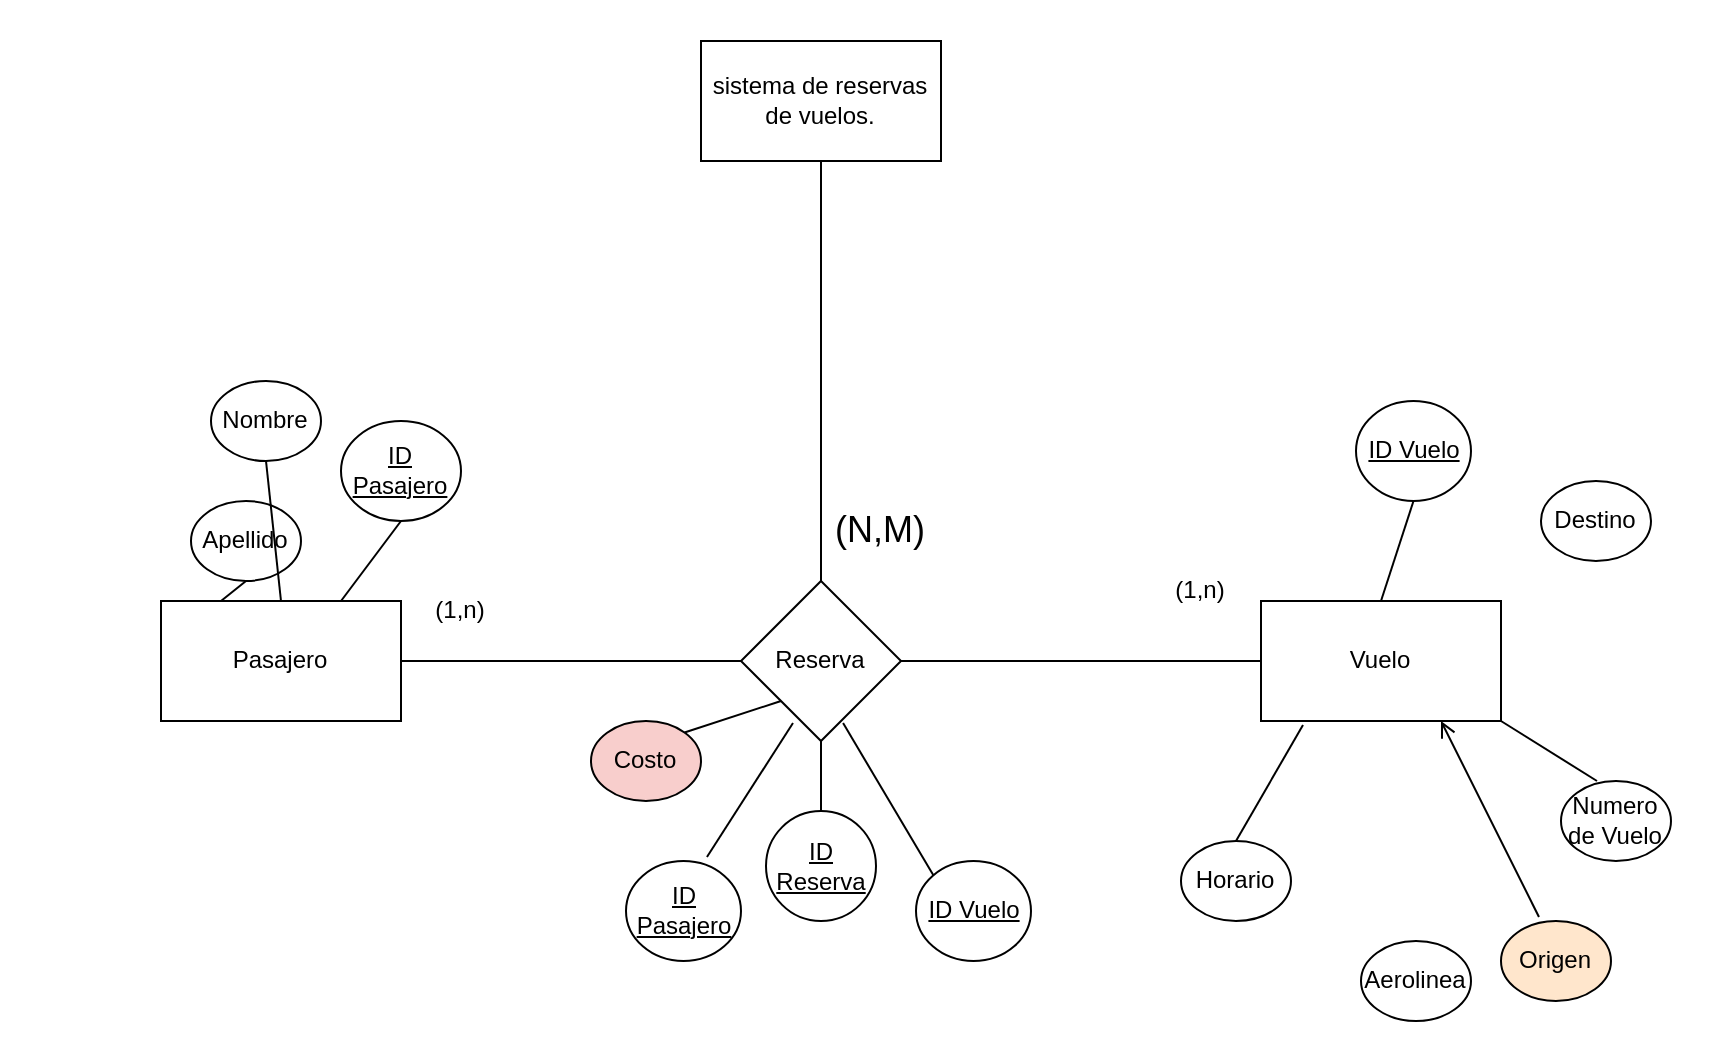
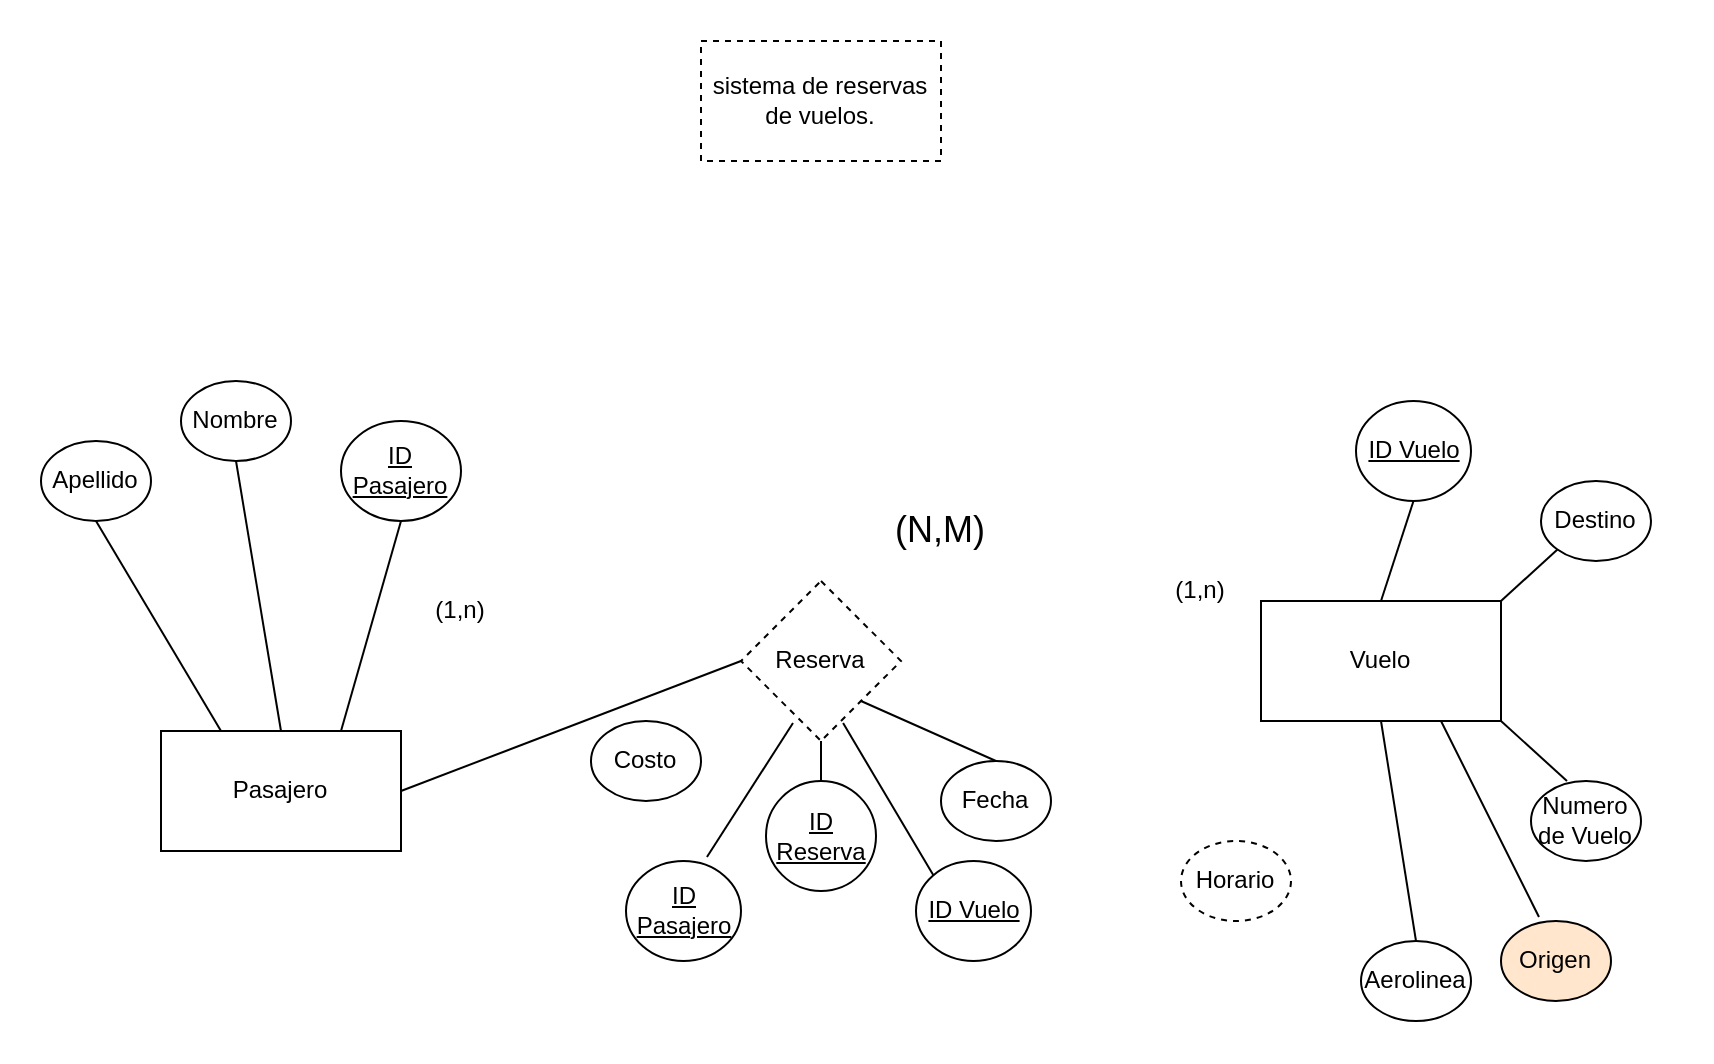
(821, 101) -> (821, 101)
(821, 371) -> none
(266, 421) -> (236, 421)
(881, 531) -> (941, 531)
(246, 541) -> (96, 481)
none -> (1529, 575)
(281, 661) -> (281, 791)
(821, 661) -> (821, 661)
(1081, 661) -> none
(733, 717) -> none
(1444, 728) -> (1443, 725)
none -> (928, 731)
(646, 761) -> (646, 761)
(1269, 783) -> none
none -> (996, 801)
(1616, 821) -> (1586, 821)
none -> (1399, 831)
(821, 866) -> (821, 836)
(1236, 881) -> (1236, 881)
